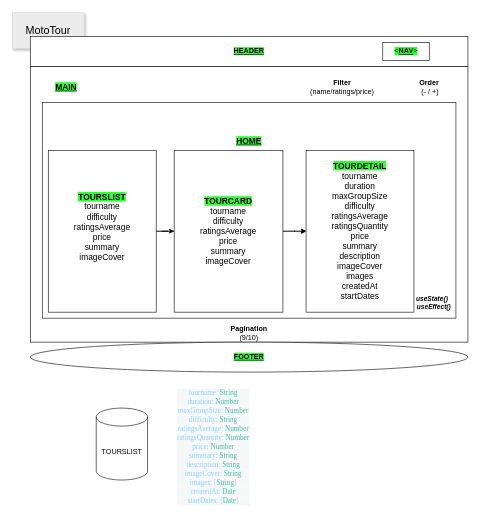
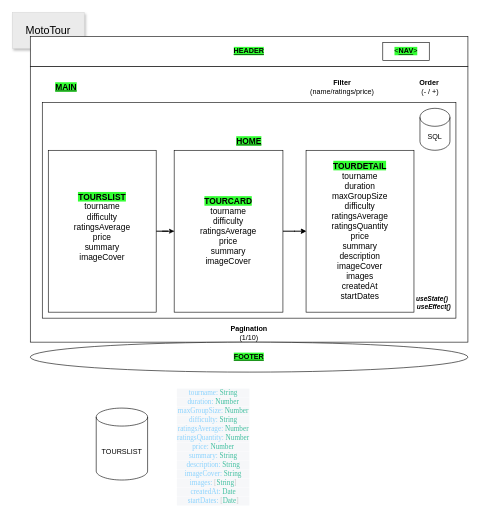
none -> (435, 129)
(249, 333) -> (249, 333)
